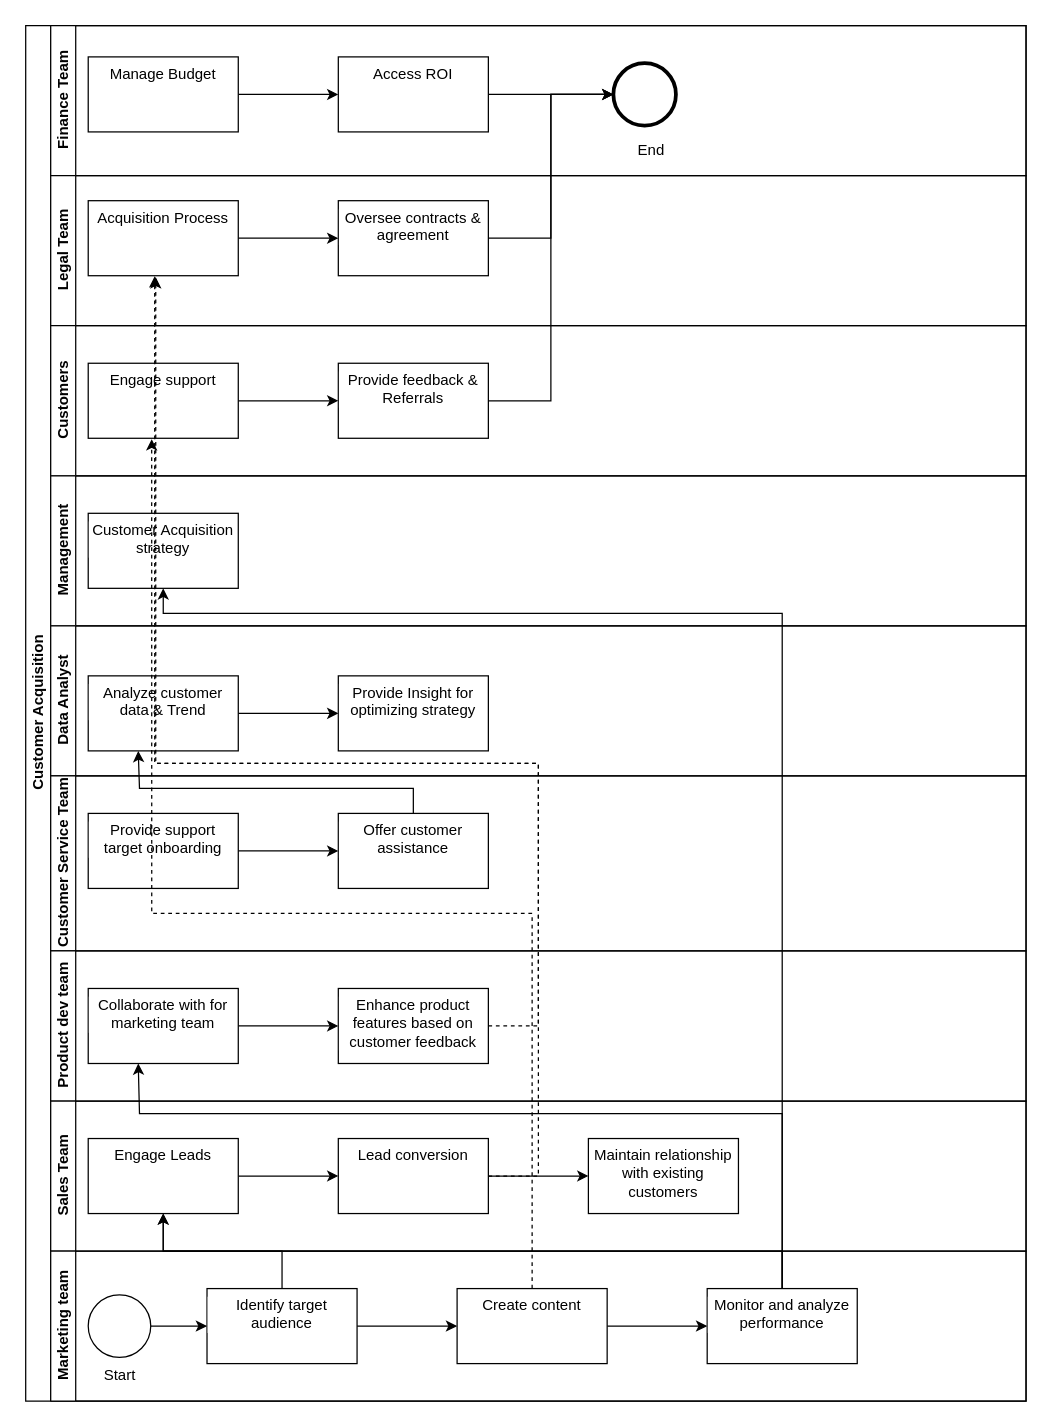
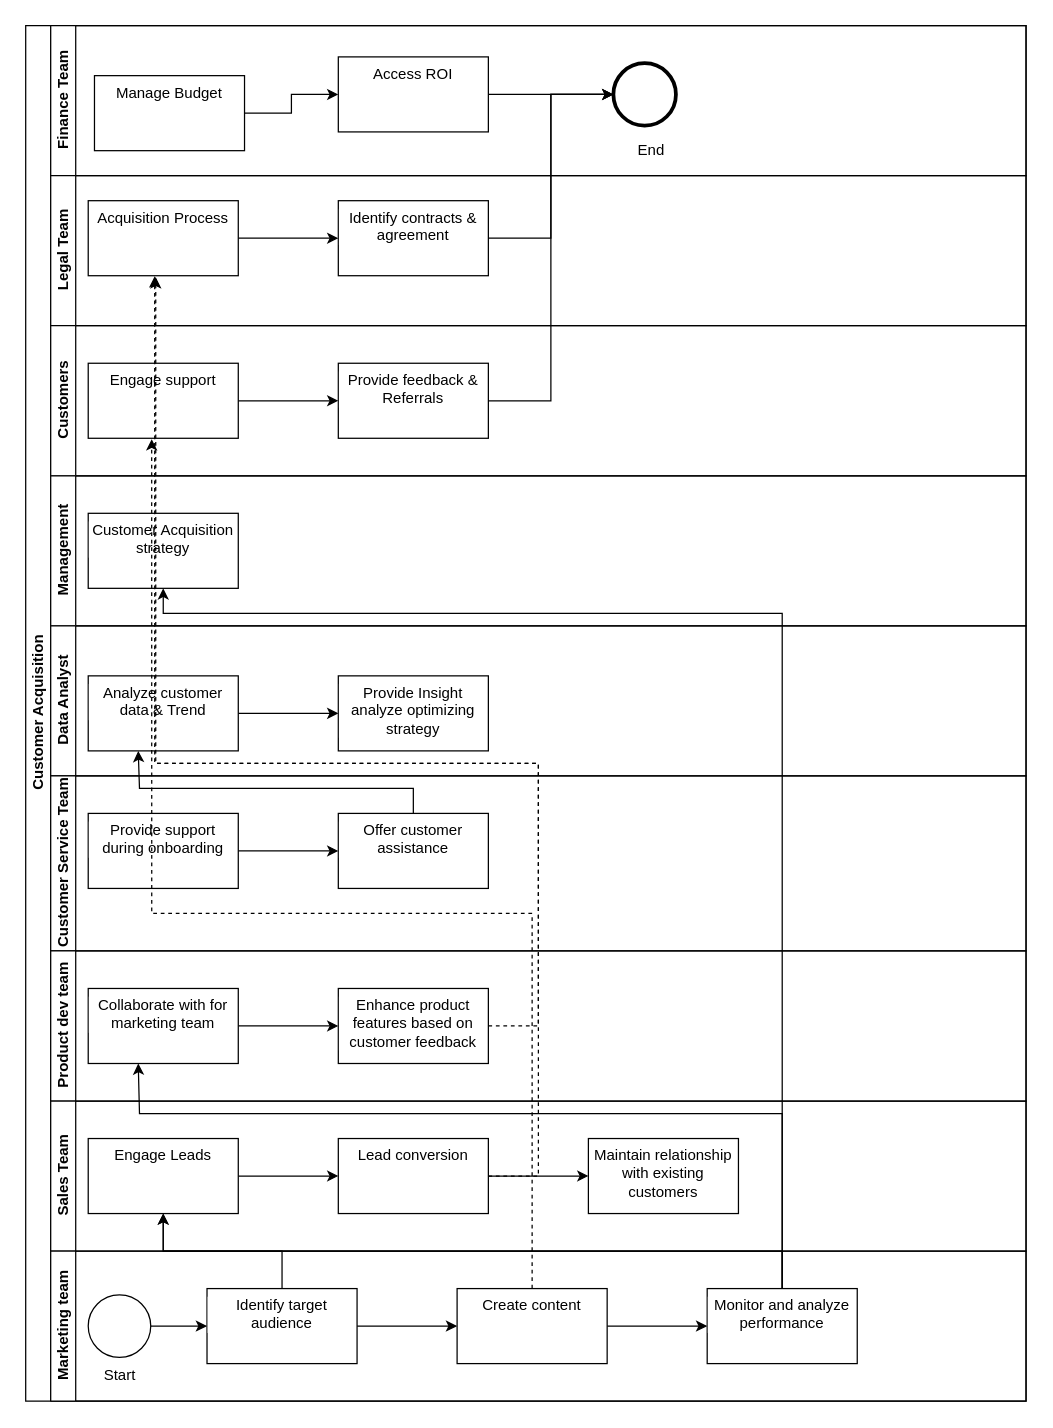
(163, 94) -> (169, 113)
(413, 227) -> (413, 227)
(413, 702) -> (413, 711)
(163, 840) -> (163, 840)
